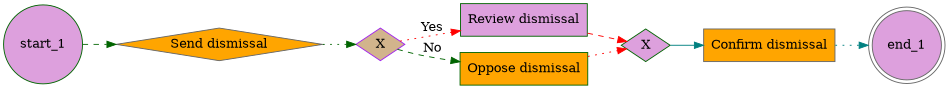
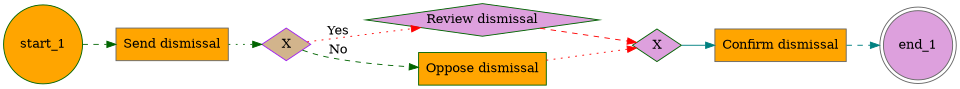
(524, 20) -> (482, 20)
(43, 44) -> (43, 44)
(219, 44) -> (172, 44)
(847, 45) -> (858, 45)
